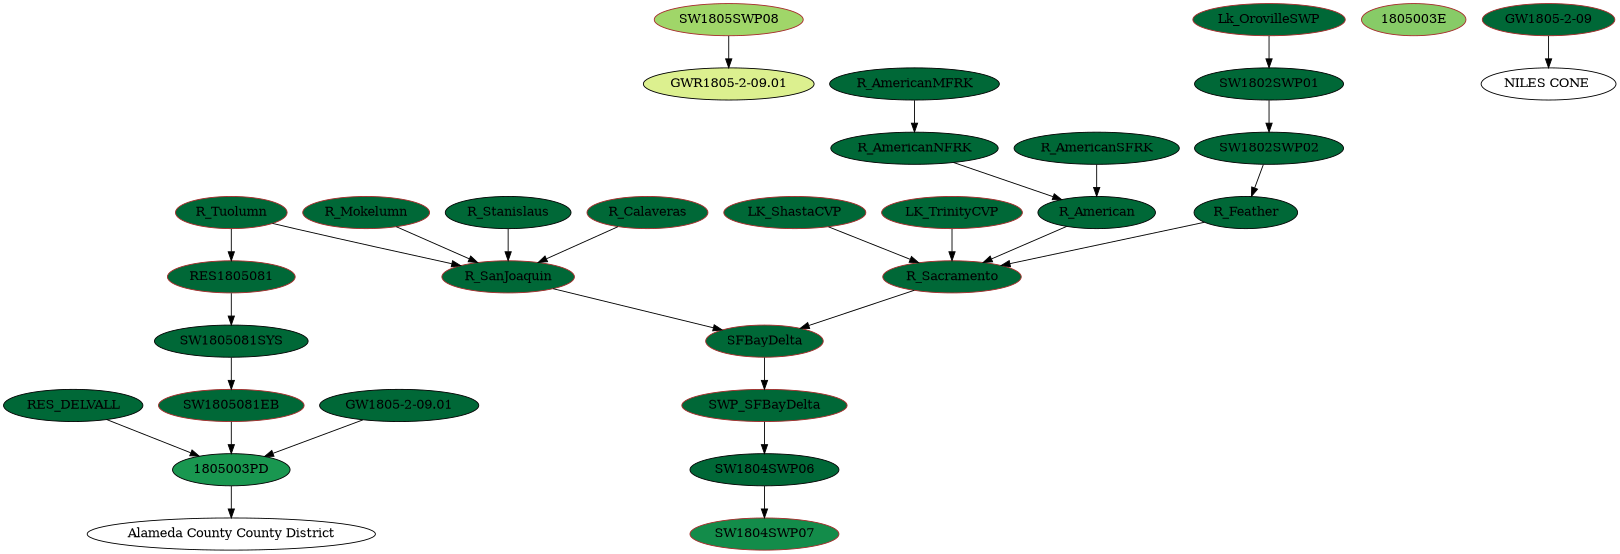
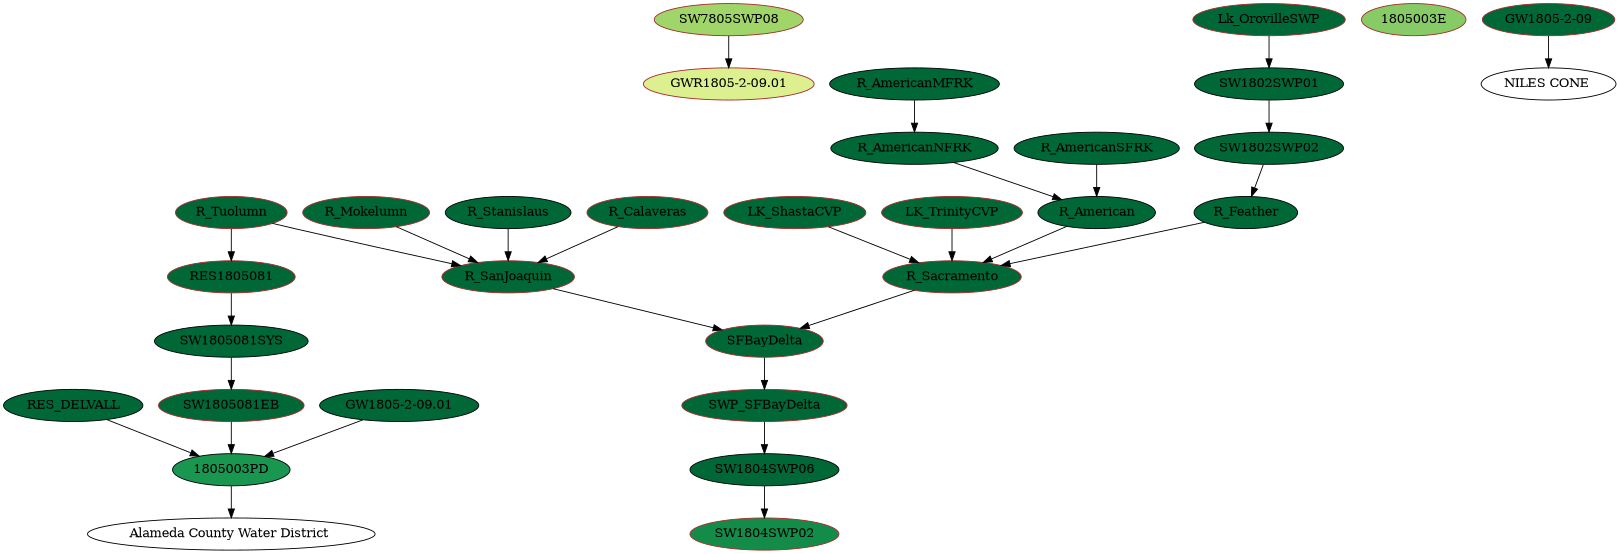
(729, 20) -> (729, 20)
(729, 84) -> (729, 84)
(231, 534) -> (231, 534)
(764, 534) -> (764, 534)
